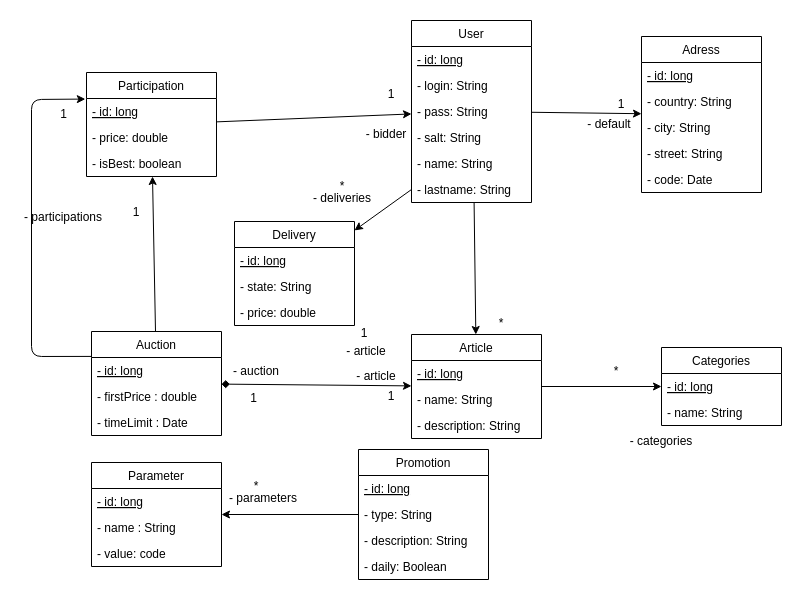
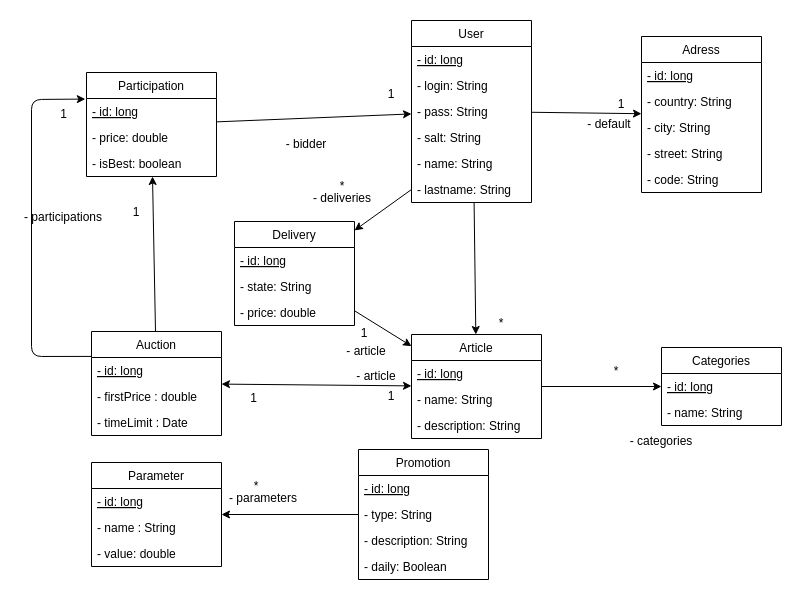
(387, 135) -> (307, 145)
(683, 180) -> (688, 180)
none -> (380, 327)
(257, 372) -> none
(230, 384) -> (230, 384)
(134, 554) -> (140, 554)
